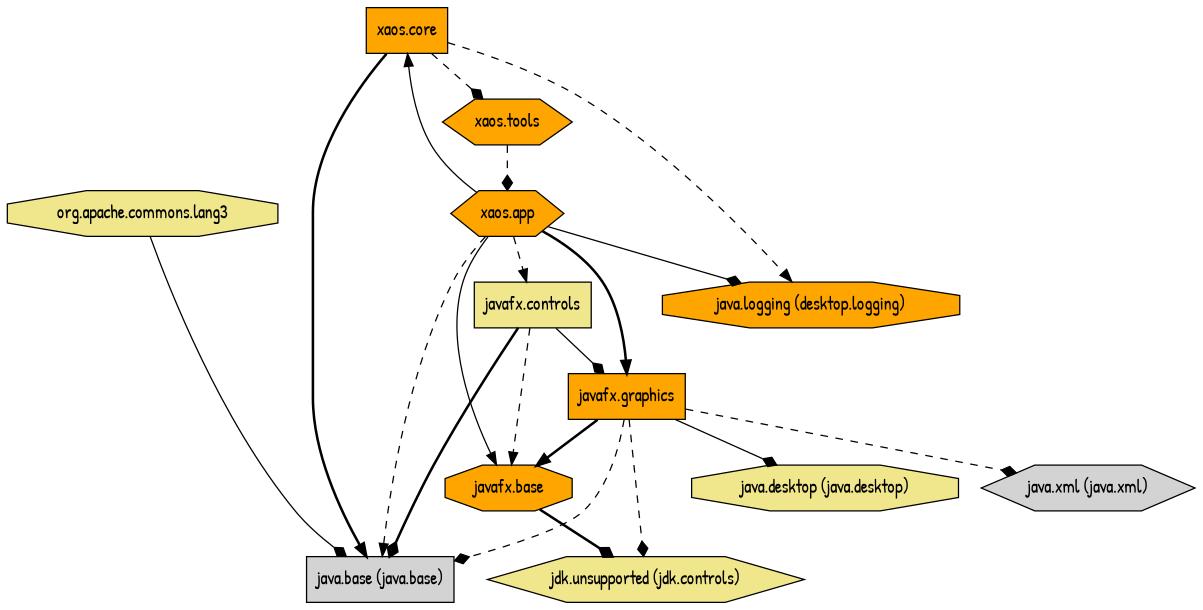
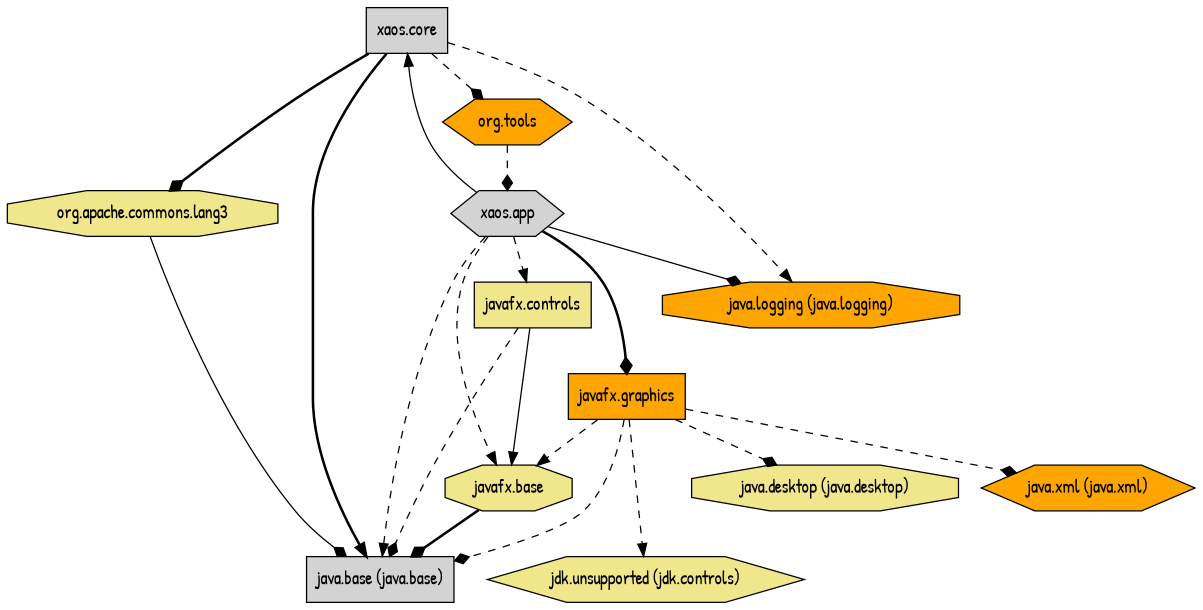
(407, 30) -> (407, 30)
none -> (273, 114)
(507, 122) -> (507, 122)
(507, 214) -> (507, 214)
(603, 283) -> (603, 283)
(811, 305) -> (811, 305)
(458, 344) -> (458, 344)
(574, 346) -> none
(522, 390) -> (522, 390)
(452, 433) -> (452, 433)
(572, 439) -> (572, 439)
(719, 439) -> (719, 439)
(636, 481) -> (636, 481)
(509, 488) -> (509, 488)
(1088, 488) -> (1088, 488)
(571, 530) -> (452, 529)
